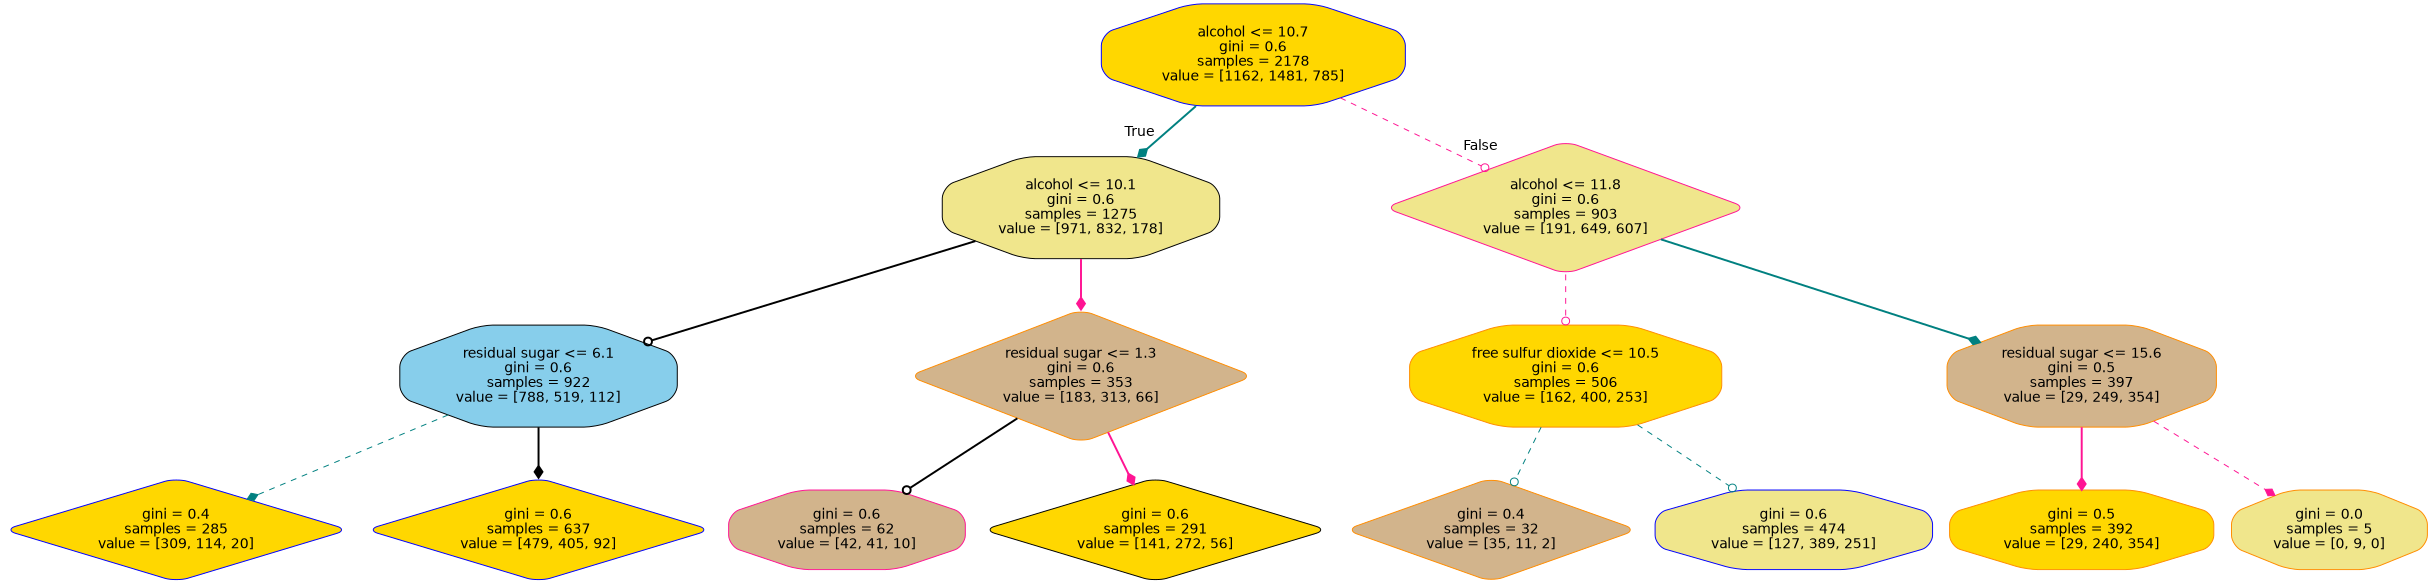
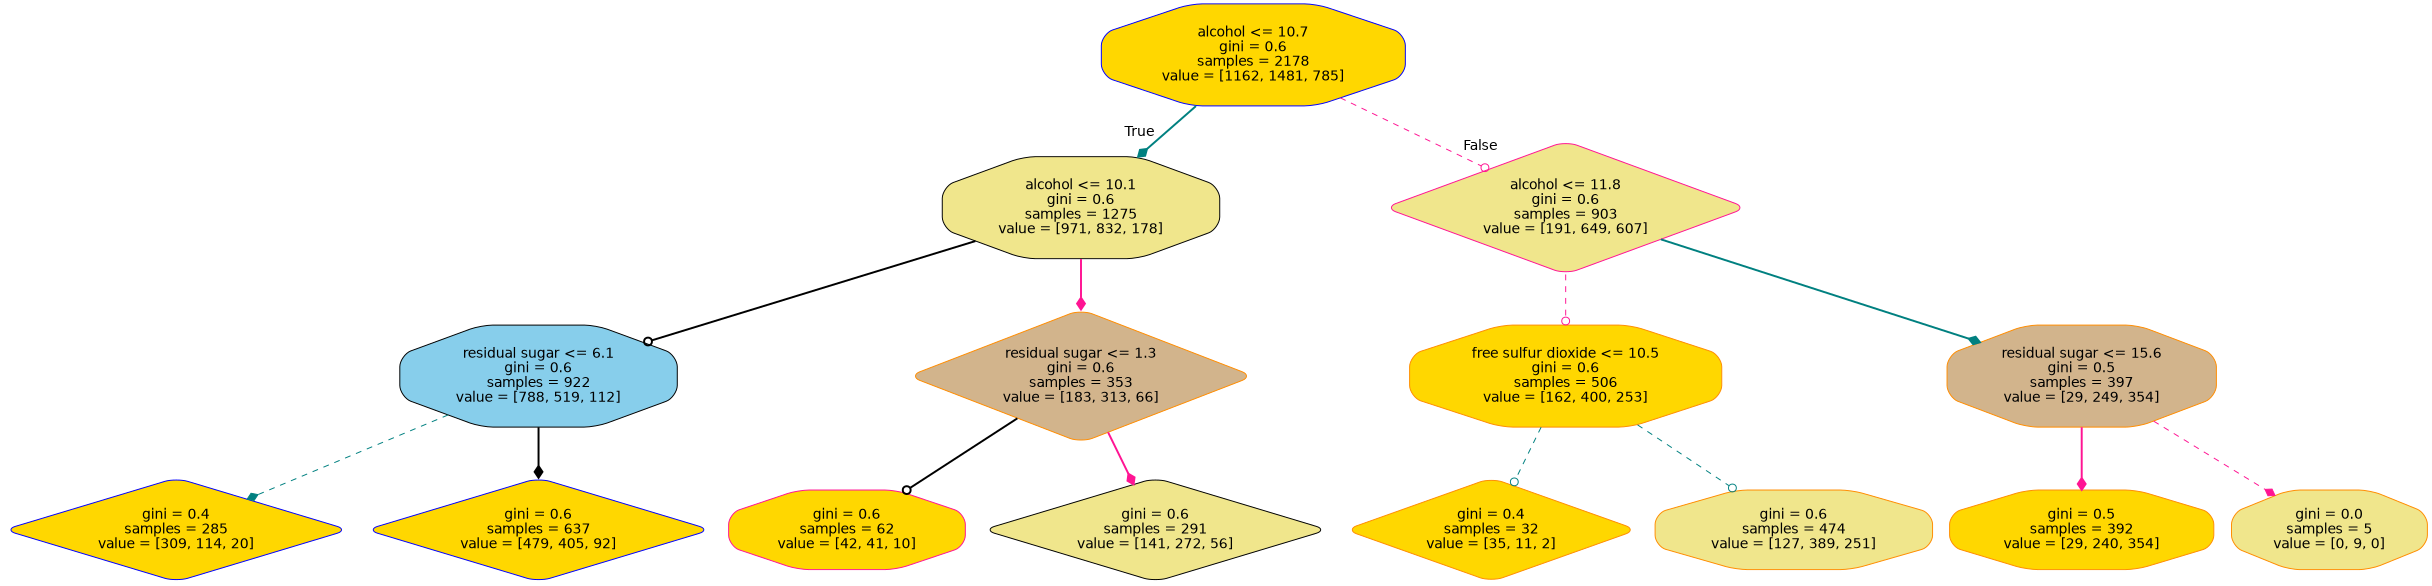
(847, 530) -> (847, 530)
(1155, 530) -> (1155, 530)
(1491, 530) -> (1491, 530)
(1794, 530) -> (1794, 530)
